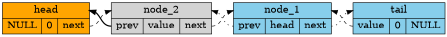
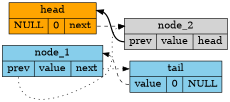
(220, 22) -> none
(196, 26) -> (210, 41)
(282, 26) -> (53, 68)
